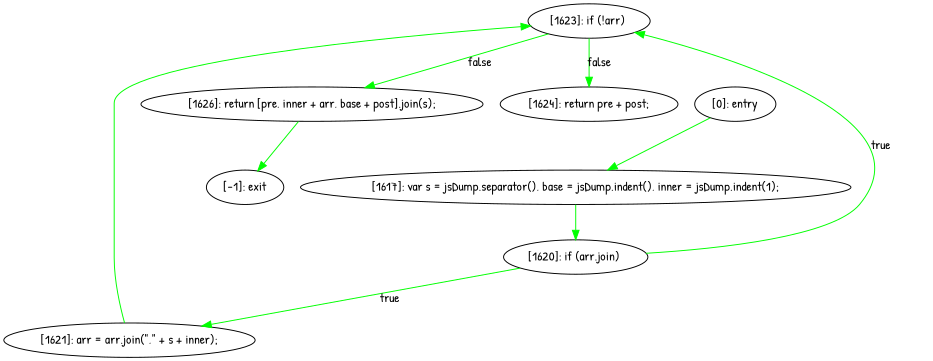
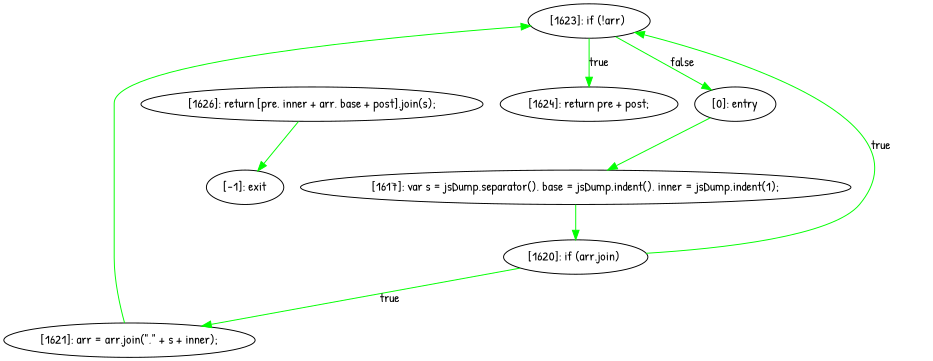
(461, 59) -> (659, 61)
(599, 63) -> (599, 63)
